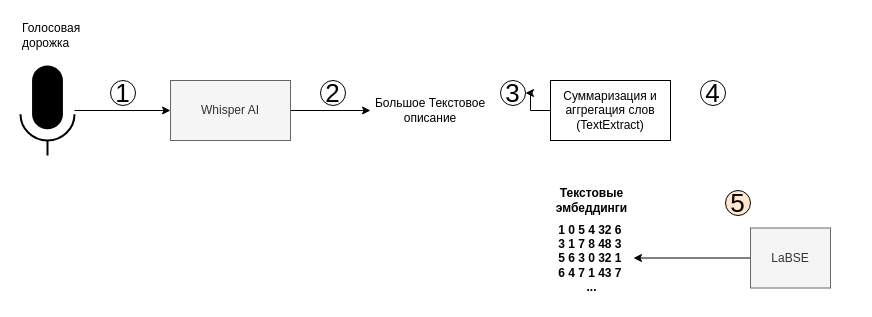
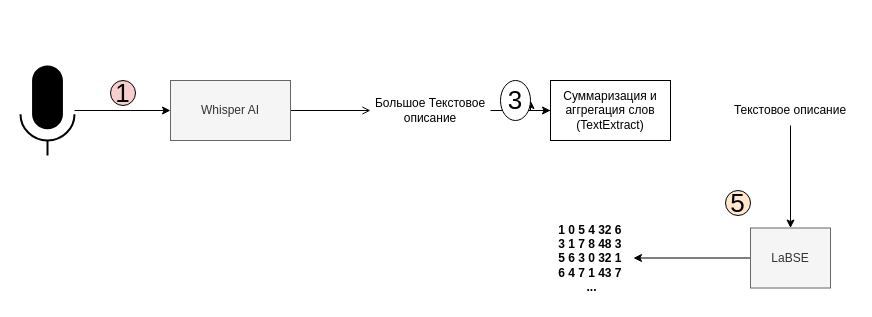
(51, 36) -> none
(123, 93) -> (123, 93)
(333, 93) -> none
(513, 93) -> (516, 101)
(713, 93) -> none
(362, 111) -> (364, 111)
none -> (510, 111)
none -> (791, 111)
none -> (791, 174)
(592, 201) -> none
